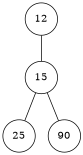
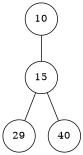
(41, 19) -> (41, 19)
(19, 136) -> (19, 136)
(64, 136) -> (64, 136)
